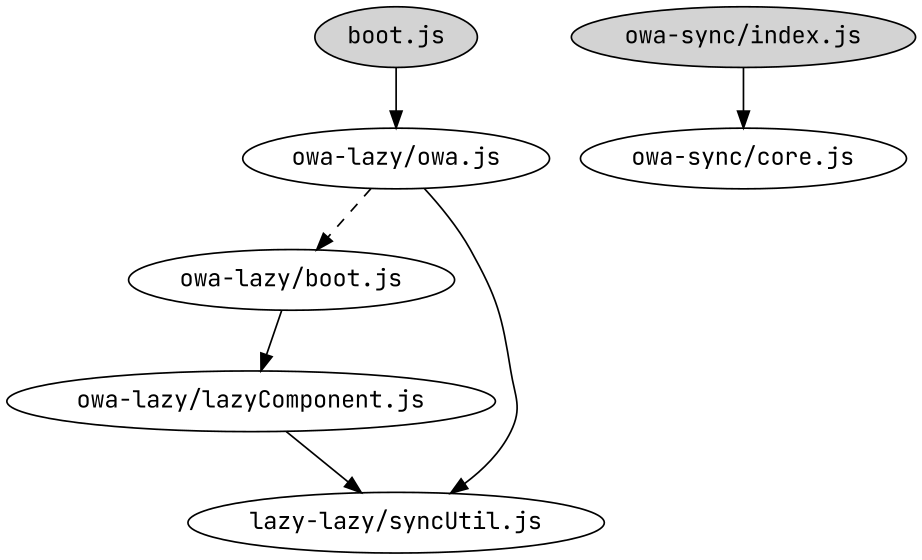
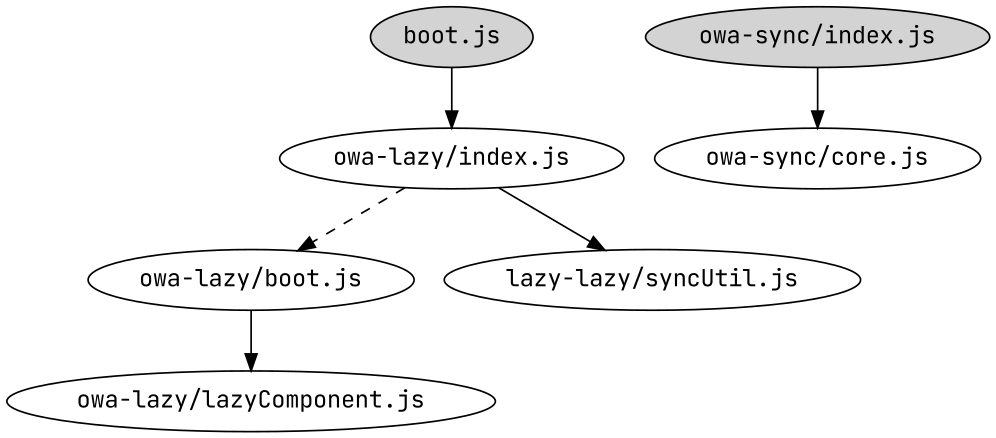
(396, 158) -> (452, 158)
(317, 457) -> none
